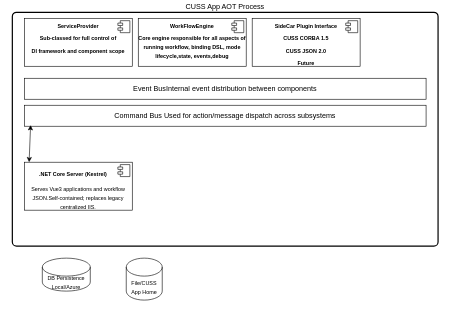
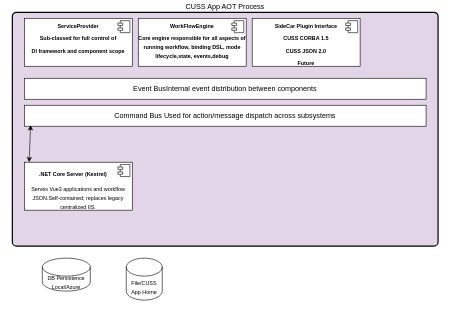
(225, 129) -> (225, 129)
